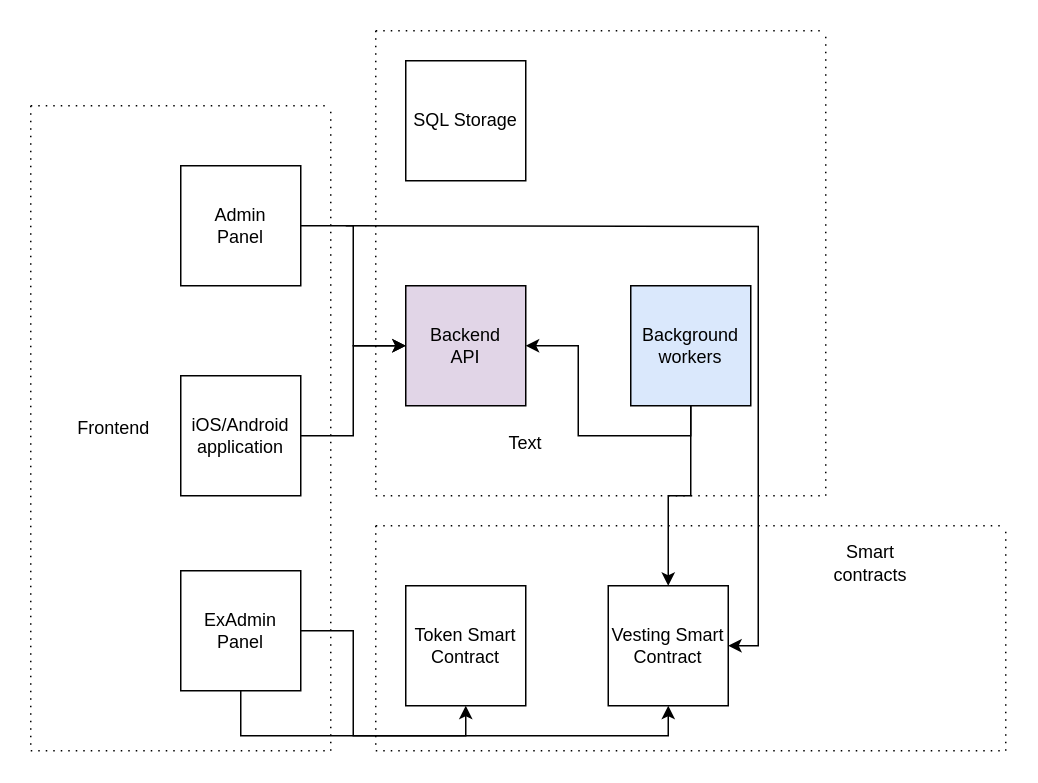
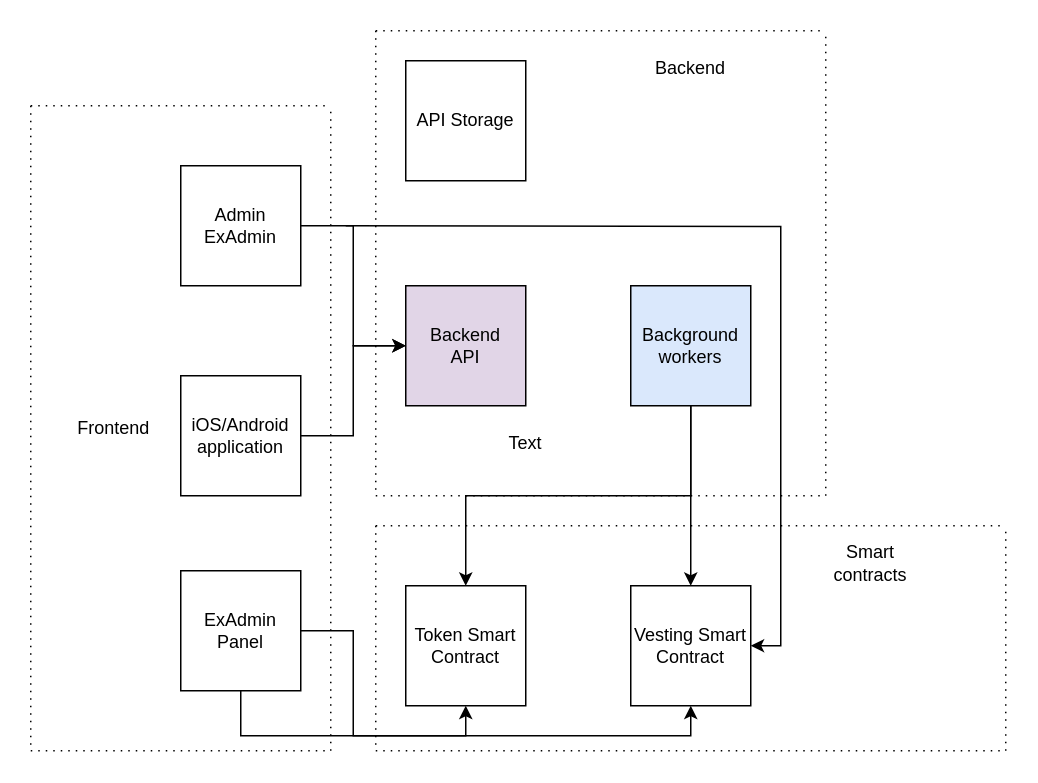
none -> (691, 68)
(466, 121) -> (466, 121)
(241, 226) -> (241, 226)
(578, 425) -> (466, 537)
(668, 646) -> (691, 646)
